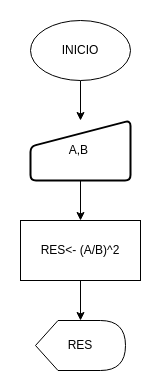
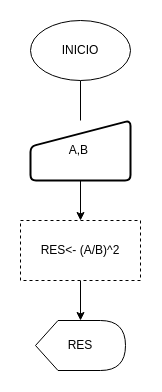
(81, 112) -> (81, 115)
(81, 251) -> (81, 251)
